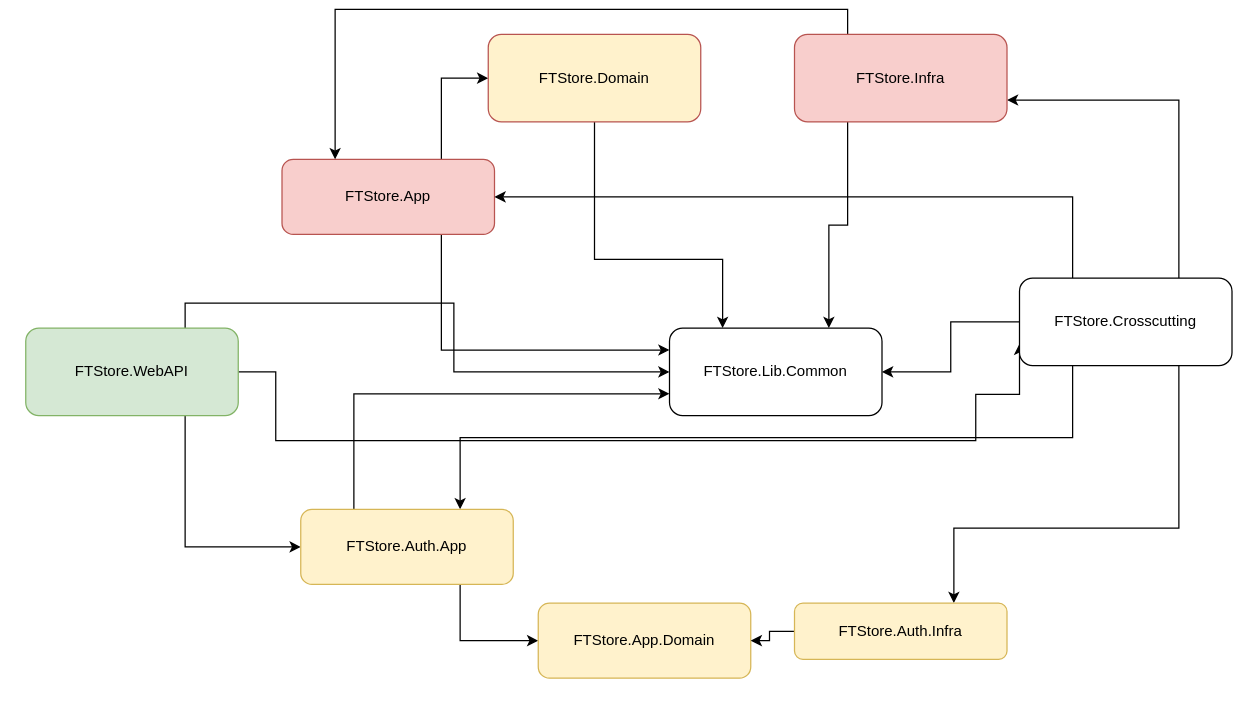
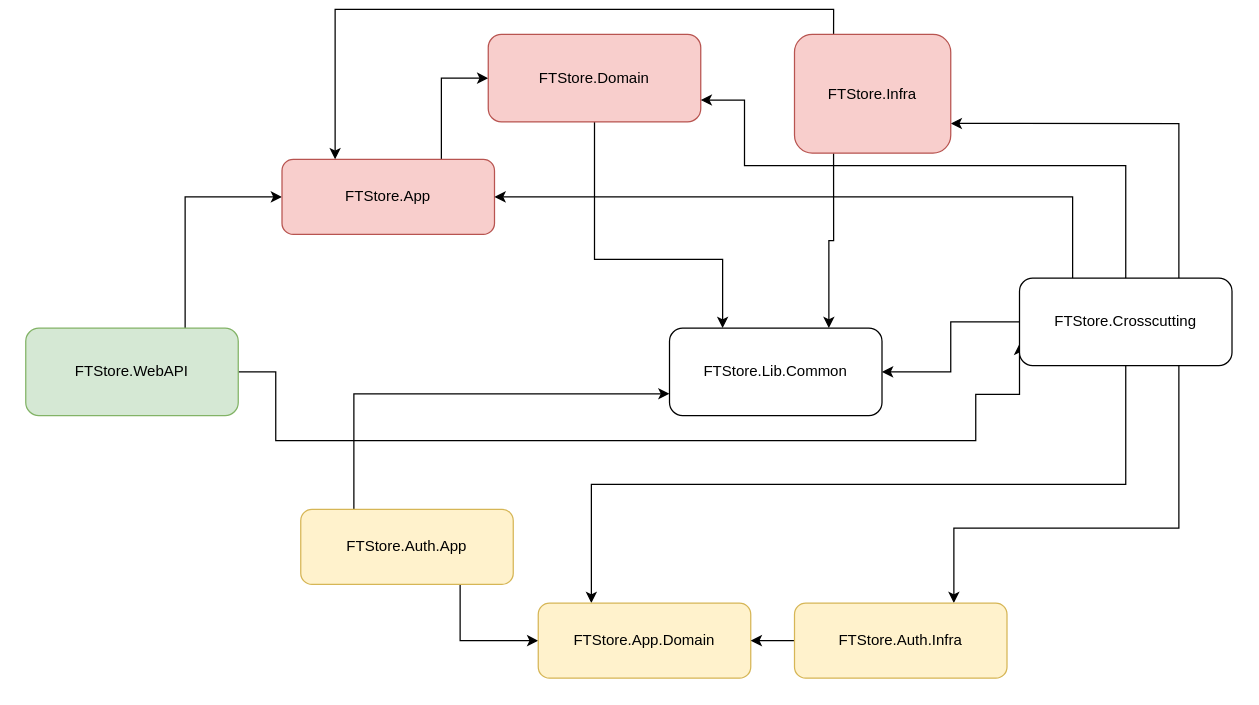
(594, 78) -> (594, 78)
(901, 78) -> (873, 94)
none -> (942, 166)
(454, 305) -> (185, 207)
(493, 350) -> none
(770, 438) -> none
none -> (862, 484)
(185, 535) -> none
(901, 631) -> (901, 641)
